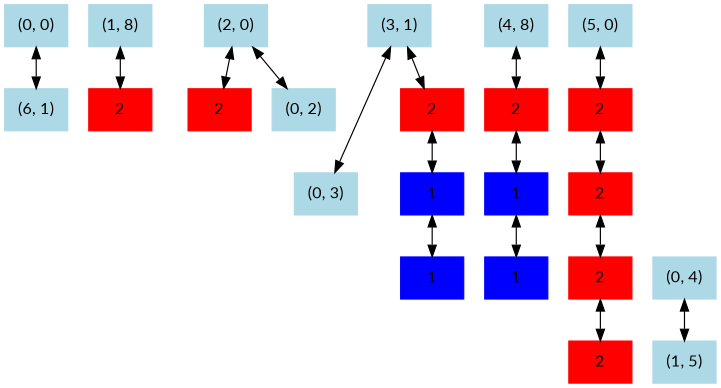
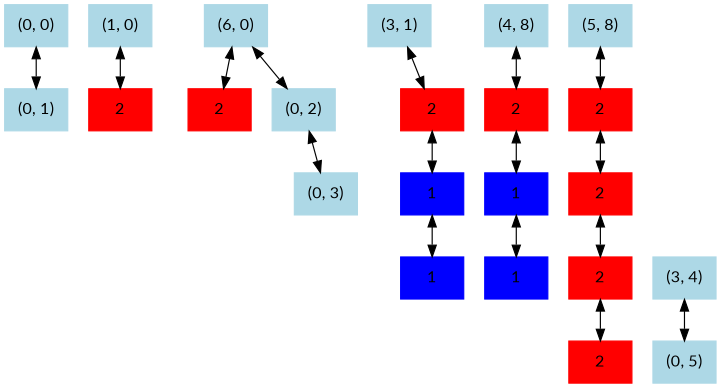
(120, 26) -> (120, 26)
(236, 26) -> (236, 26)
(600, 26) -> (600, 26)
(36, 110) -> (36, 110)
(363, 110) -> (315, 152)
(684, 278) -> (684, 278)
(684, 362) -> (684, 362)
